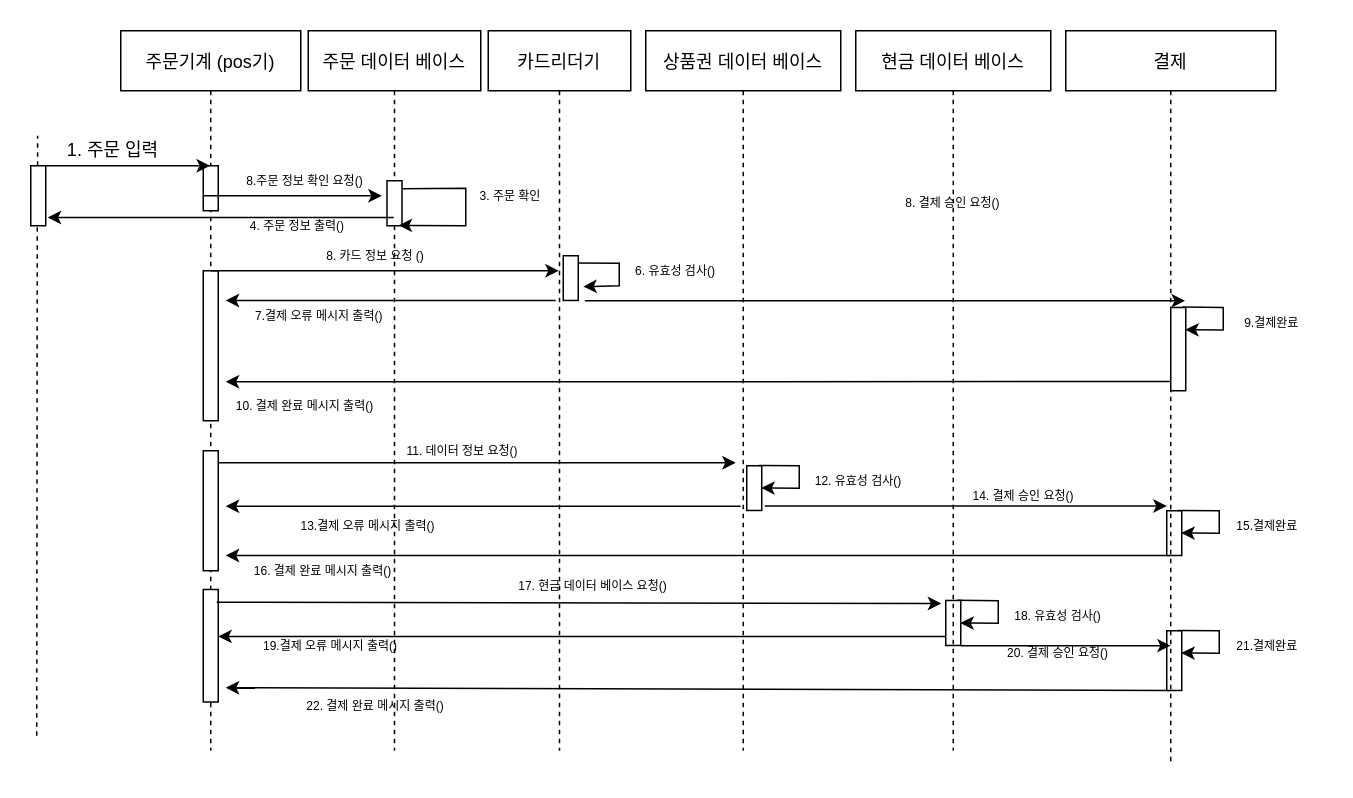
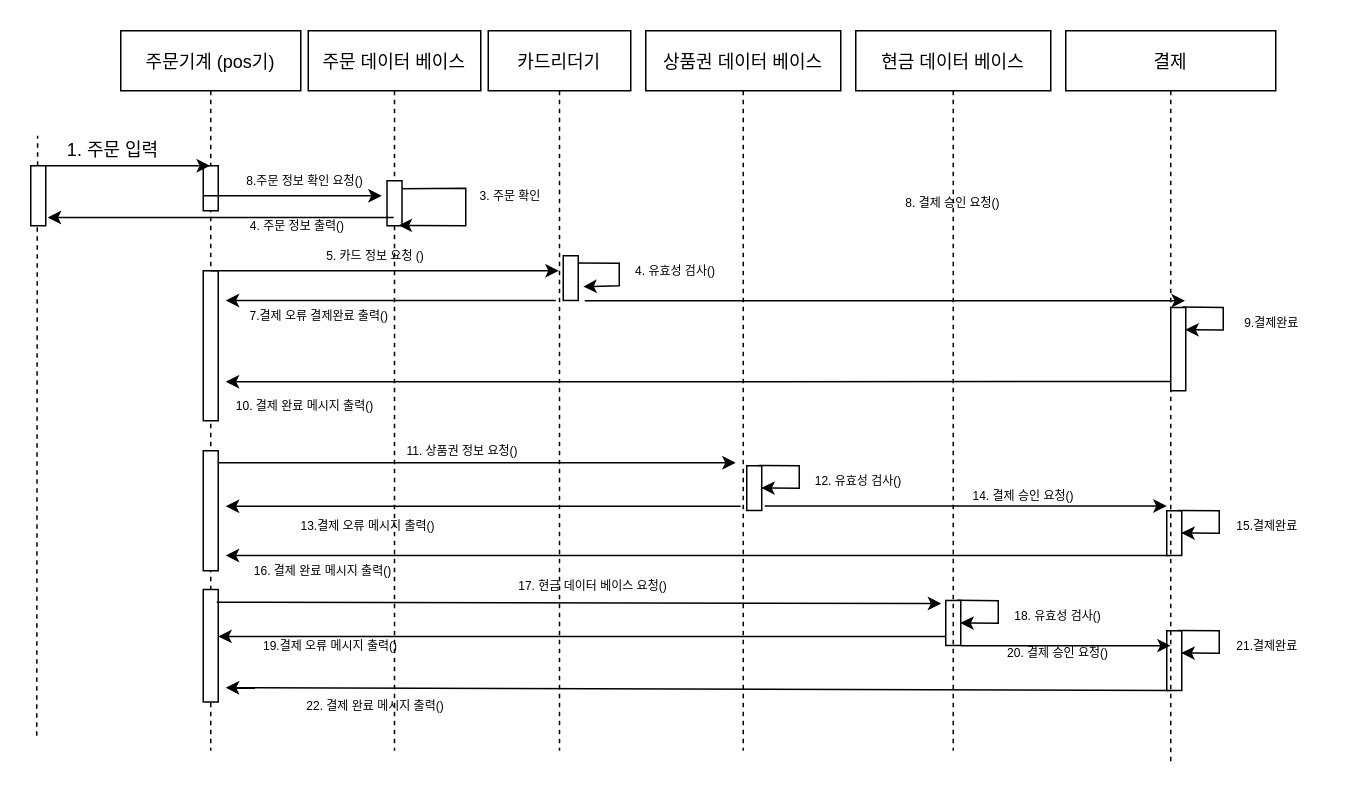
(376, 256) -> (376, 256)
(676, 271) -> (676, 271)
(320, 316) -> (320, 316)
(463, 451) -> (463, 451)
